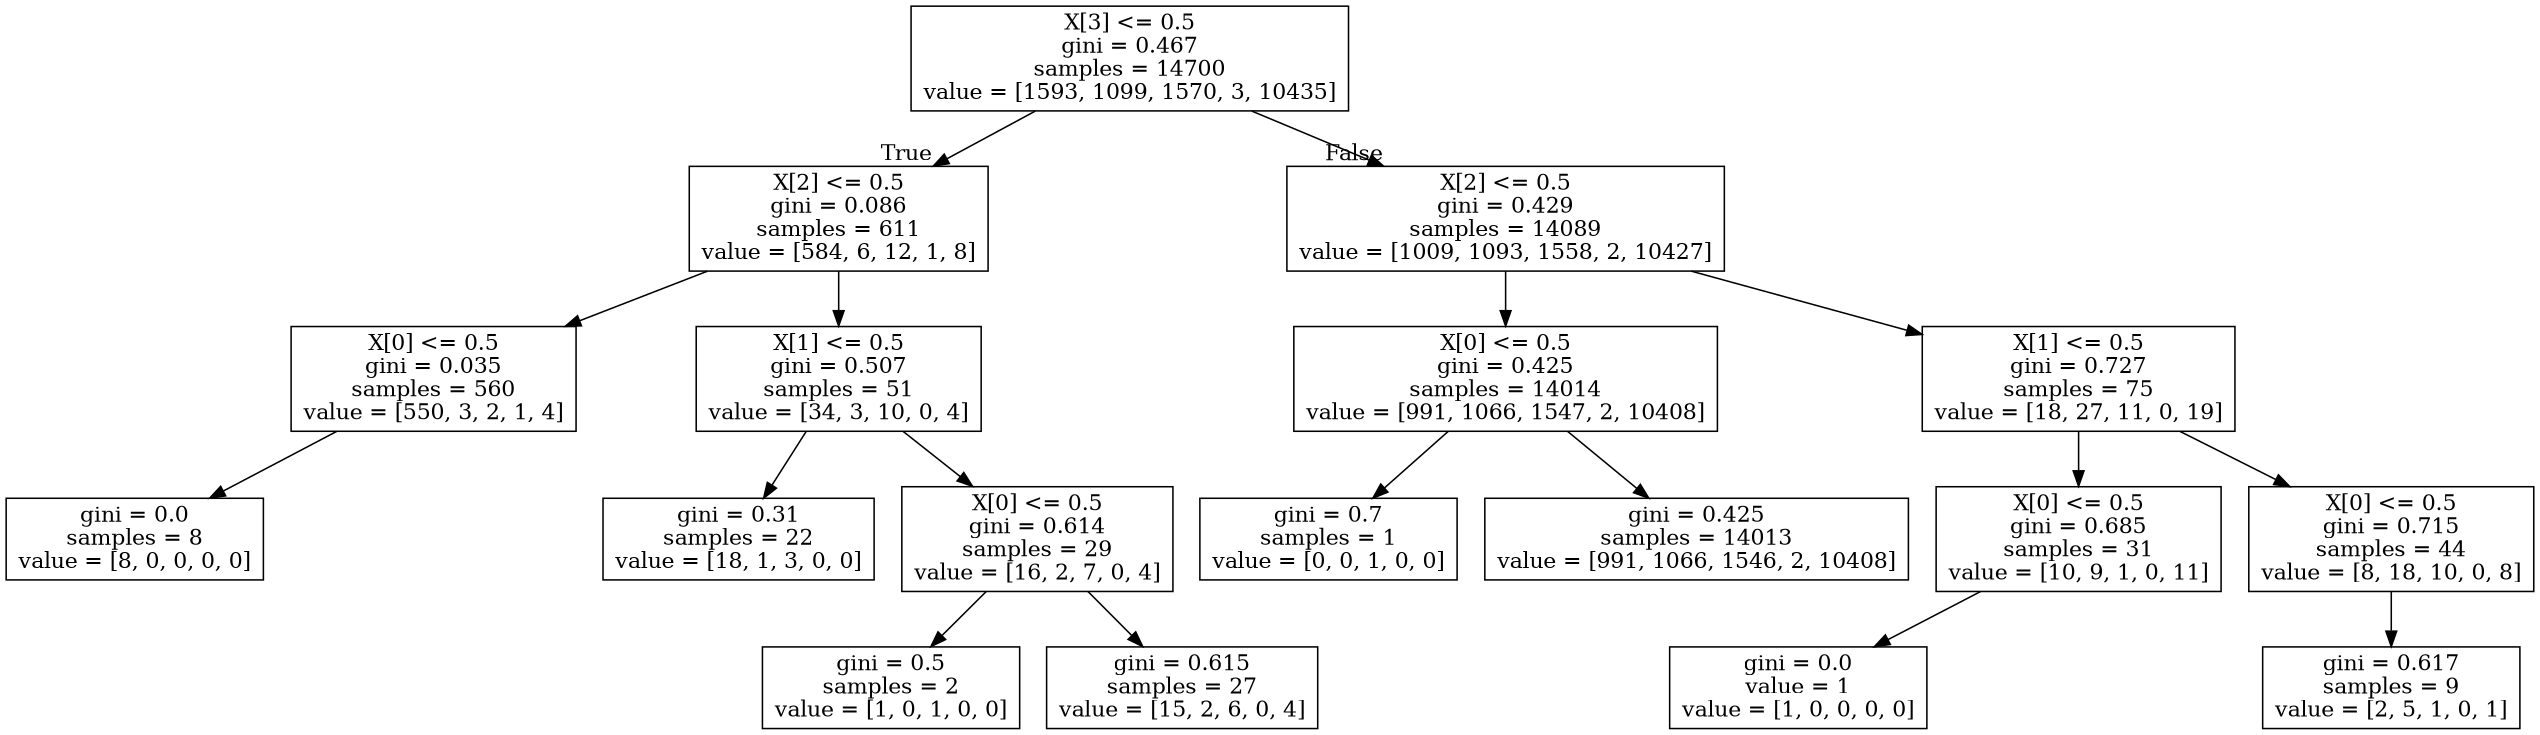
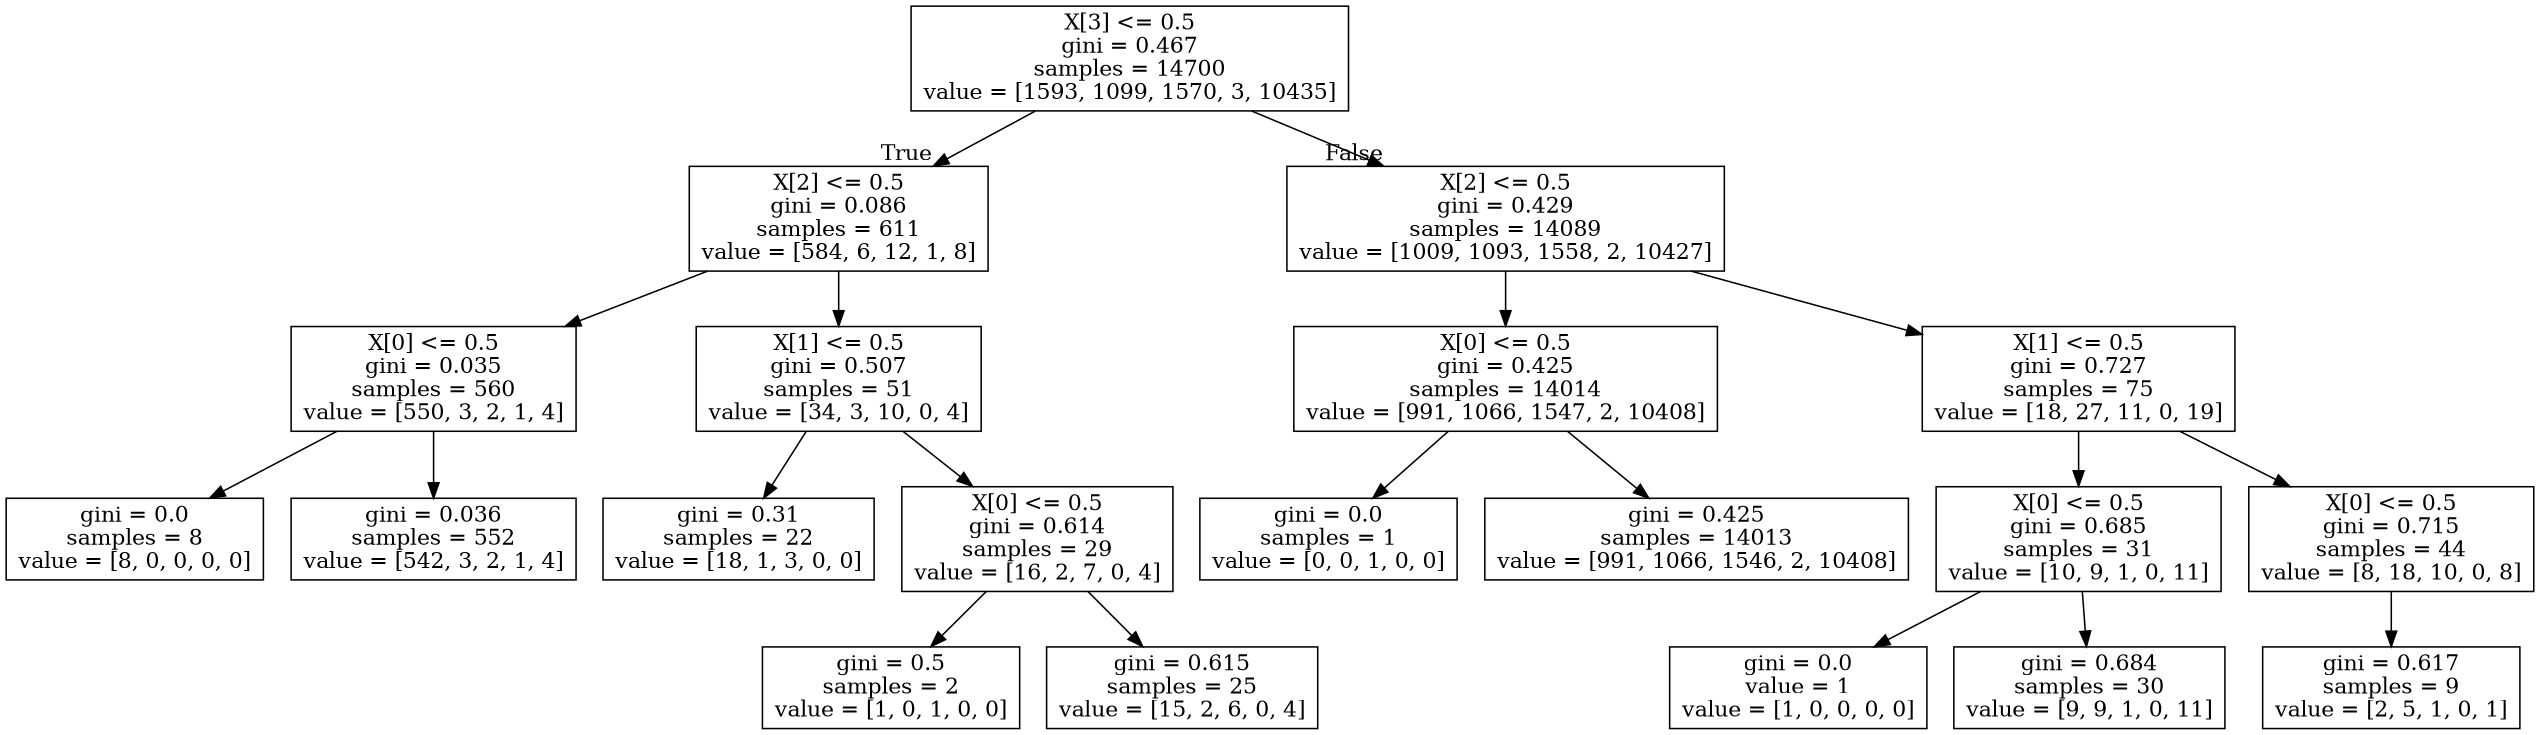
none -> (434, 539)
(1328, 539) -> (1328, 539)
(1182, 688) -> (1182, 688)
none -> (2089, 688)
